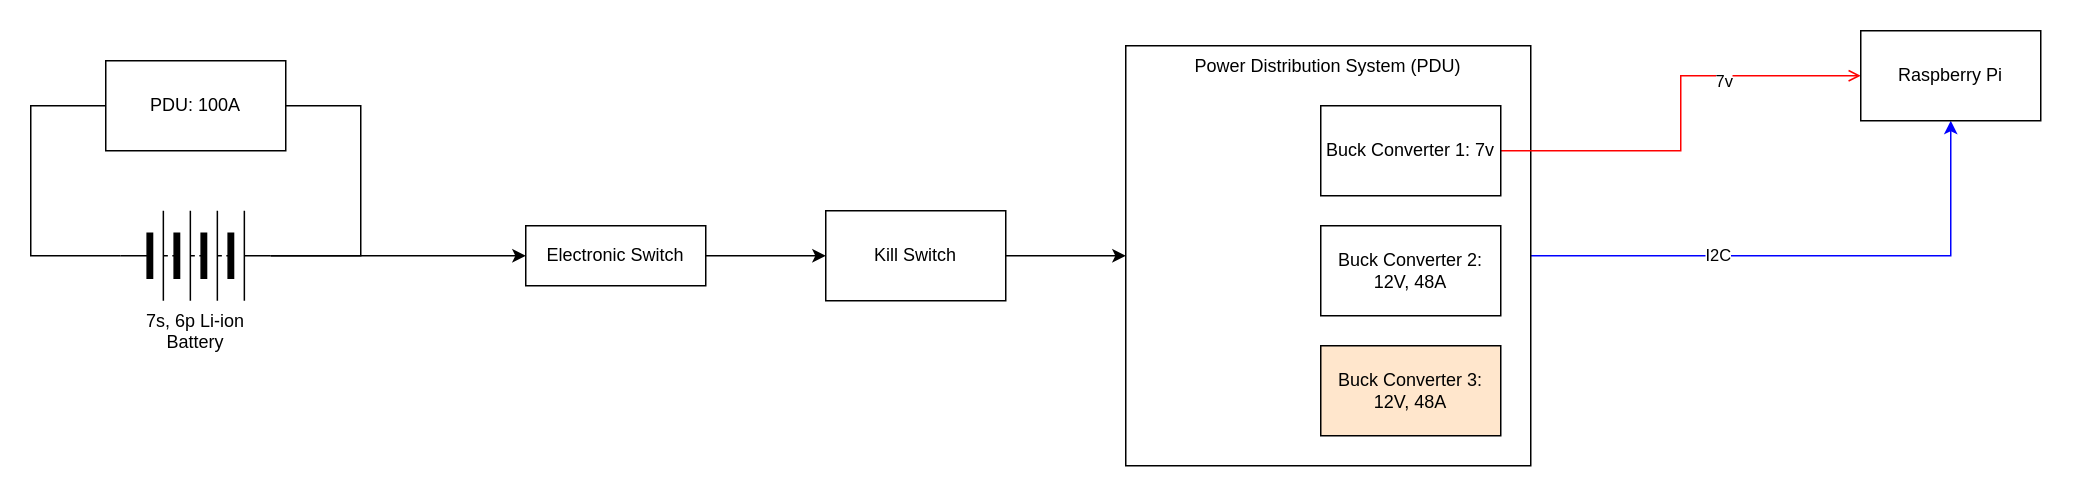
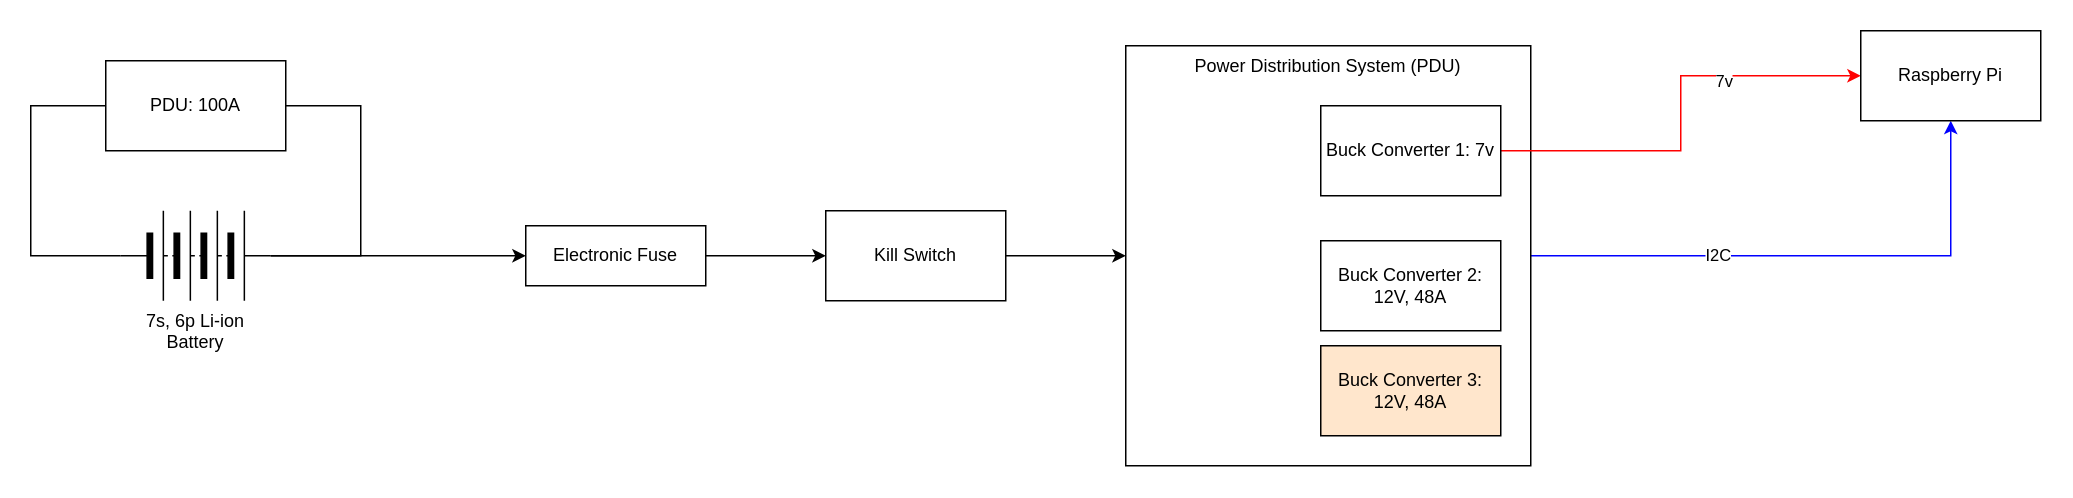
(1851, 76) -> (1849, 76)
(616, 256) -> (616, 256)
(1411, 271) -> (1411, 286)
